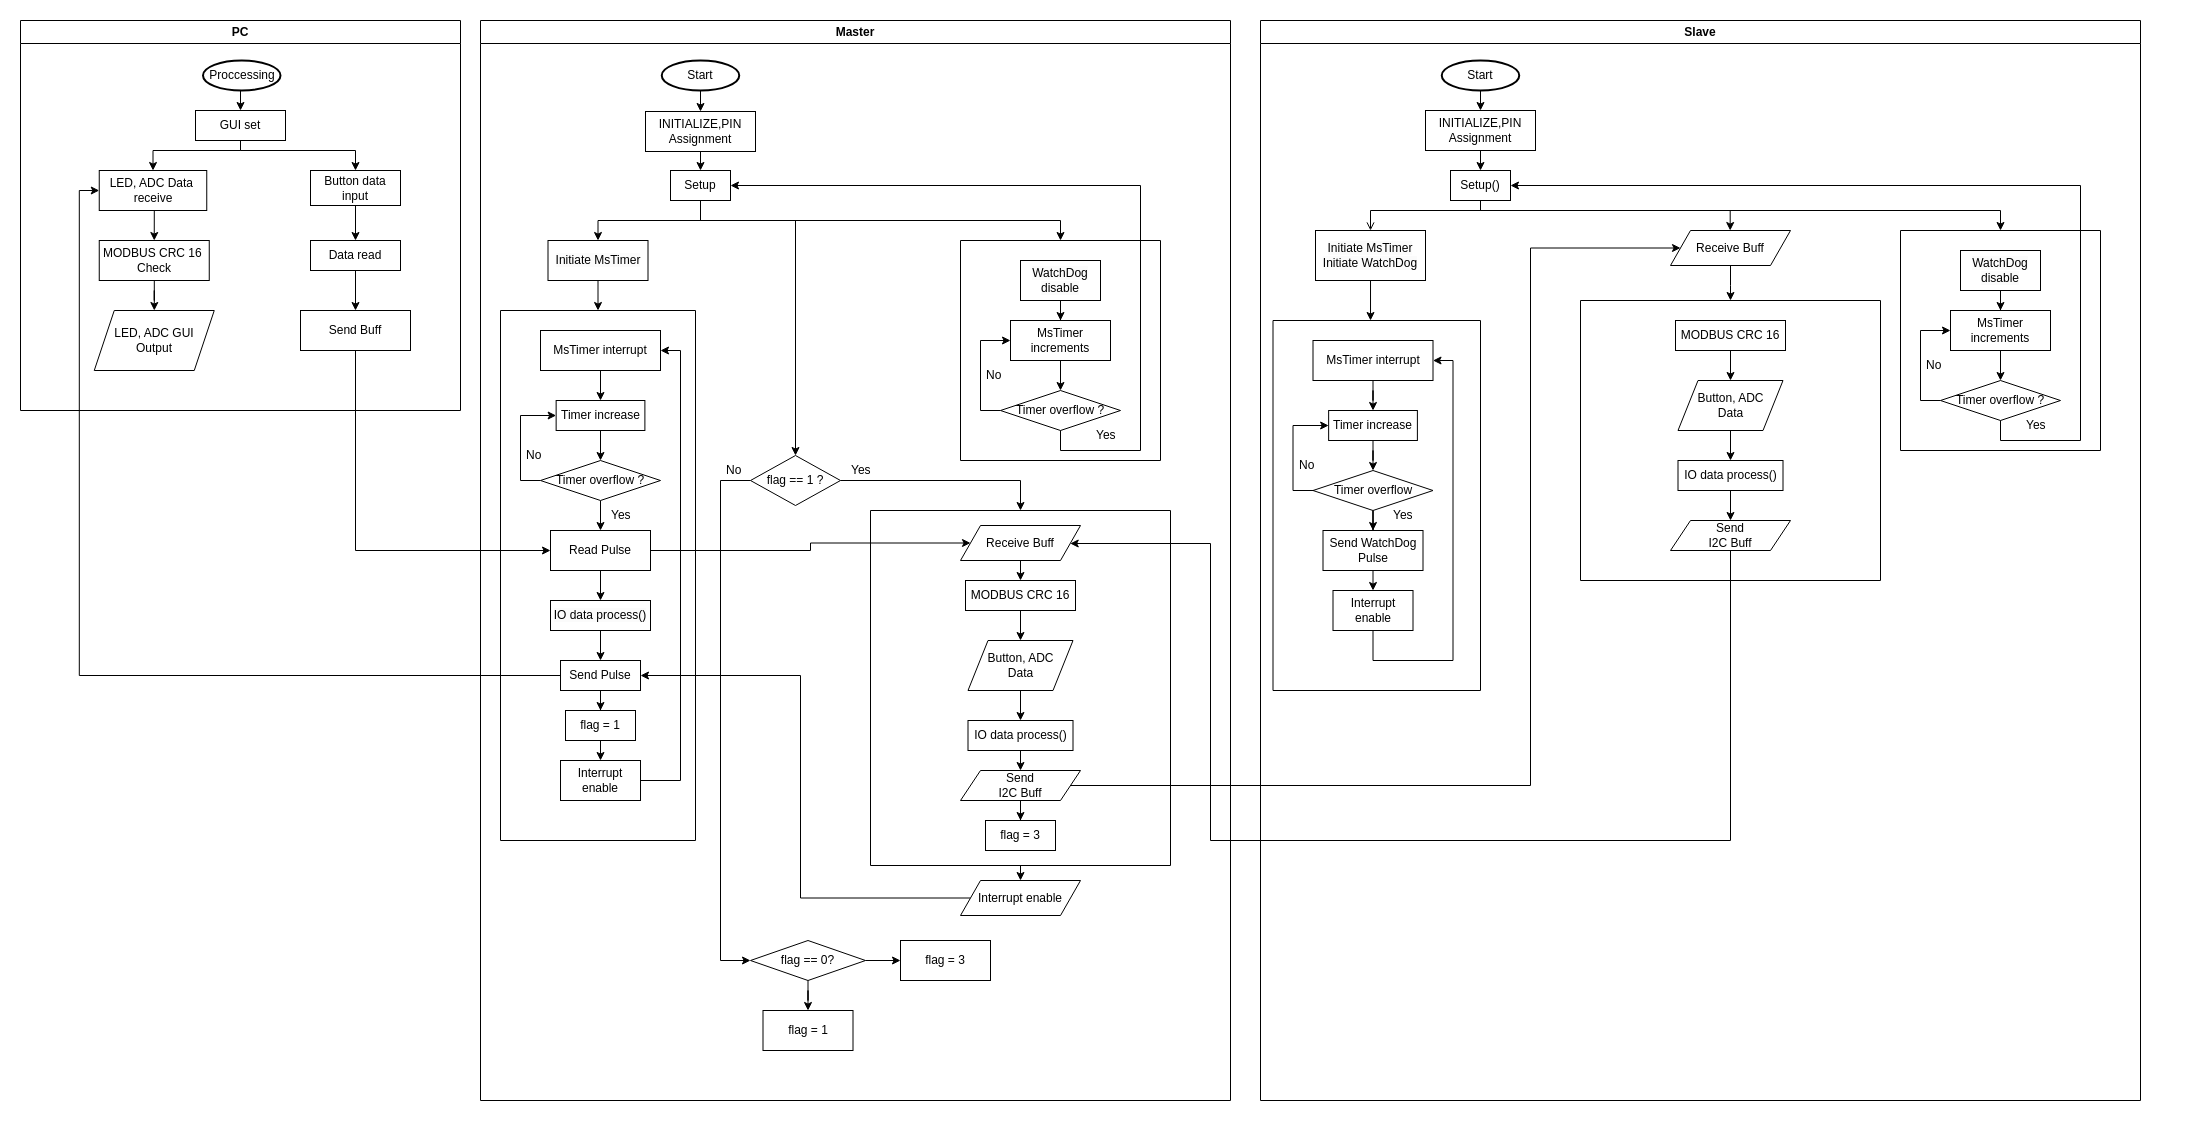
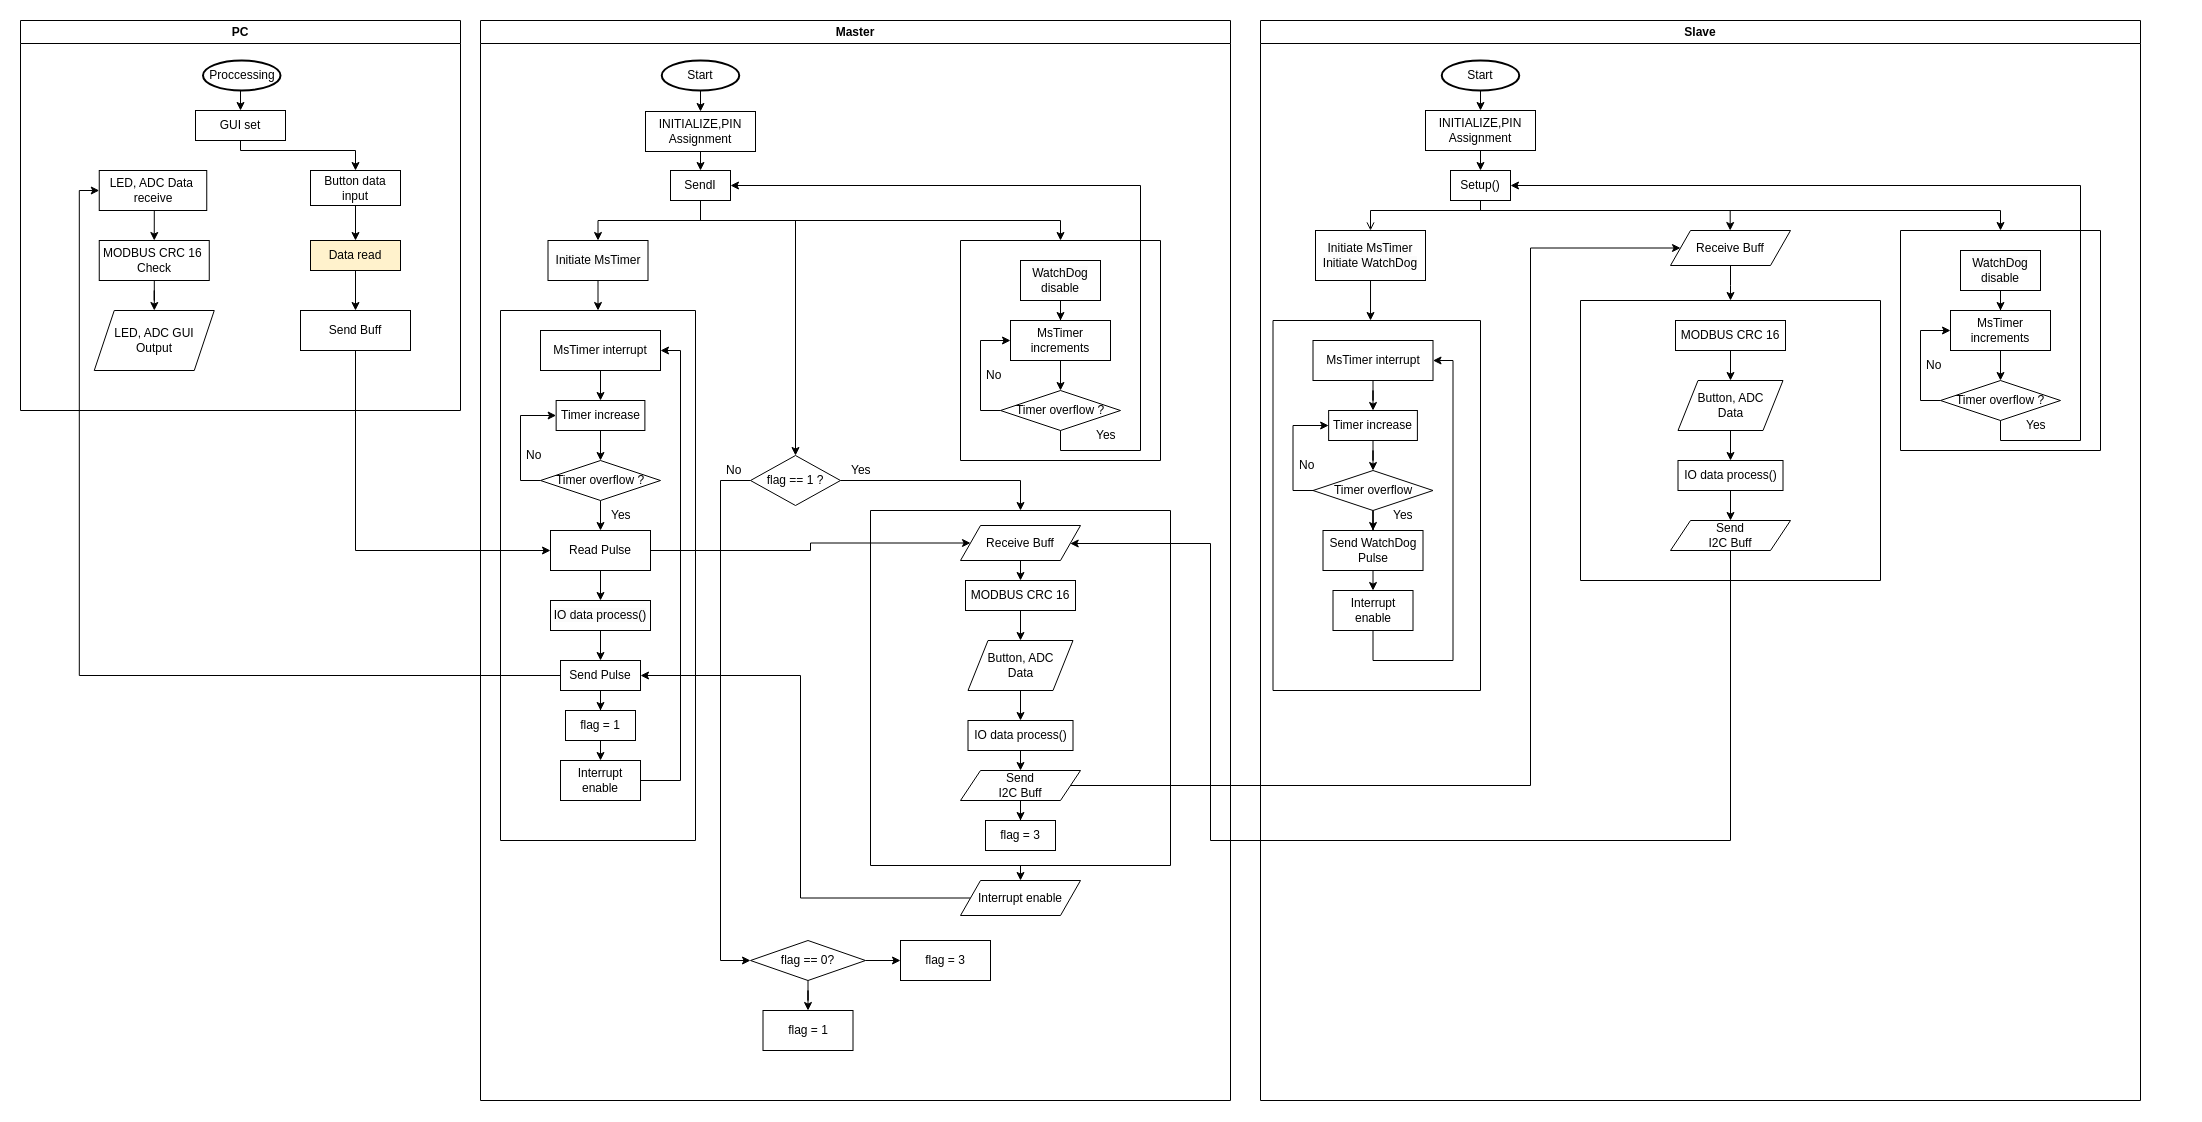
(189, 151) -> none
(701, 186) -> (701, 186)
(356, 256) -> (356, 256)
